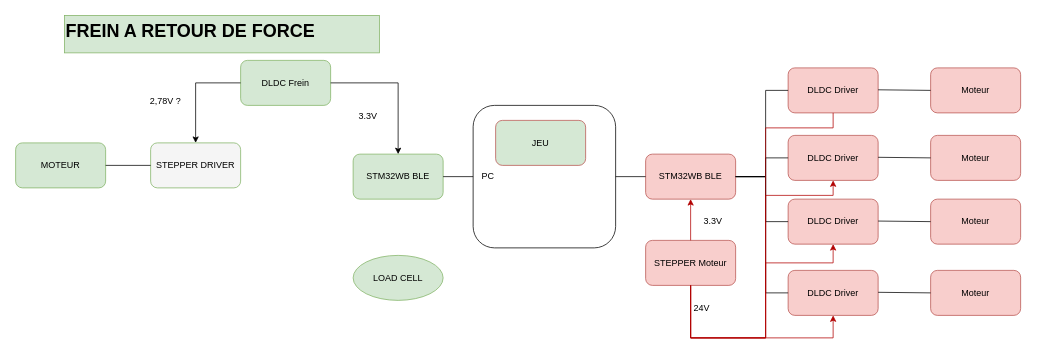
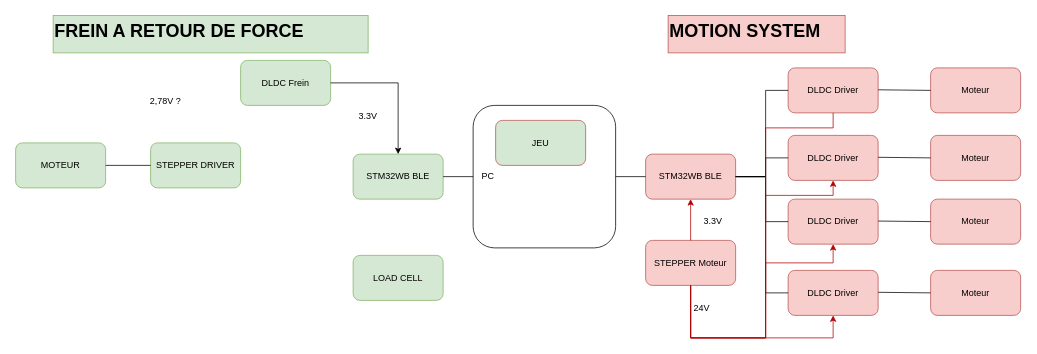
(222, 34) -> (210, 34)
none -> (756, 34)
(195, 109) -> none
(195, 165) -> (195, 165)
(398, 278) -> (398, 278)
